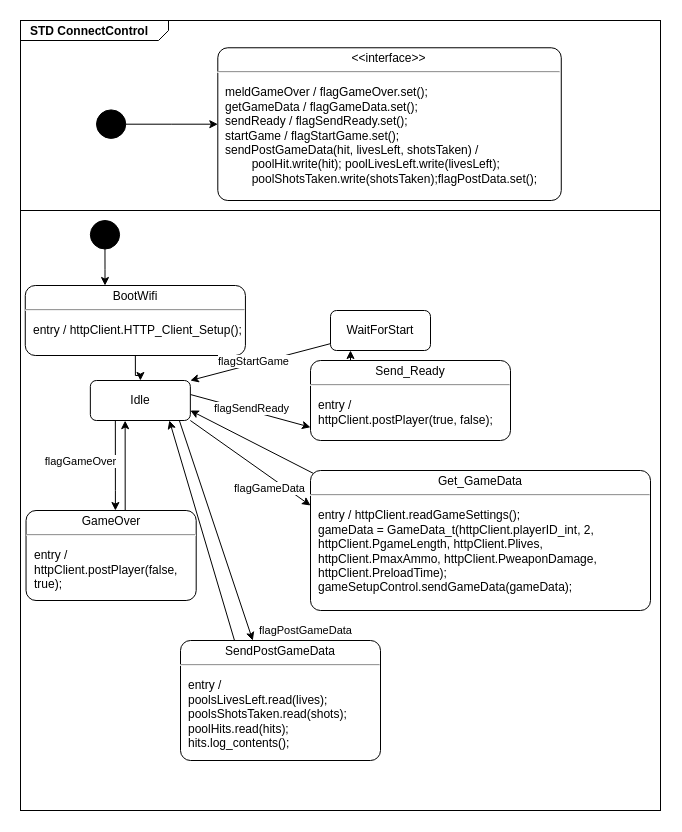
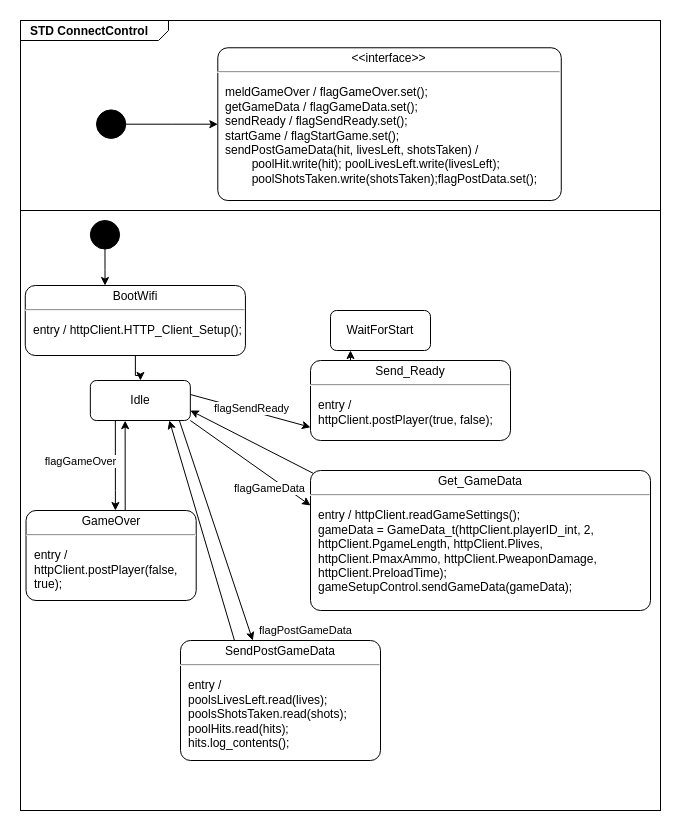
(264, 361) -> none
